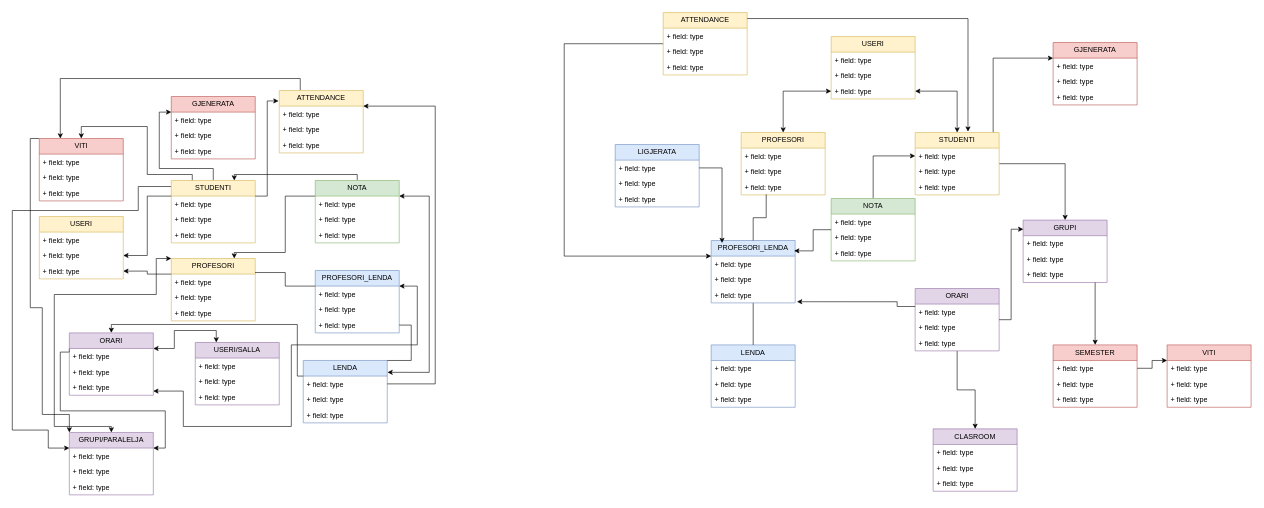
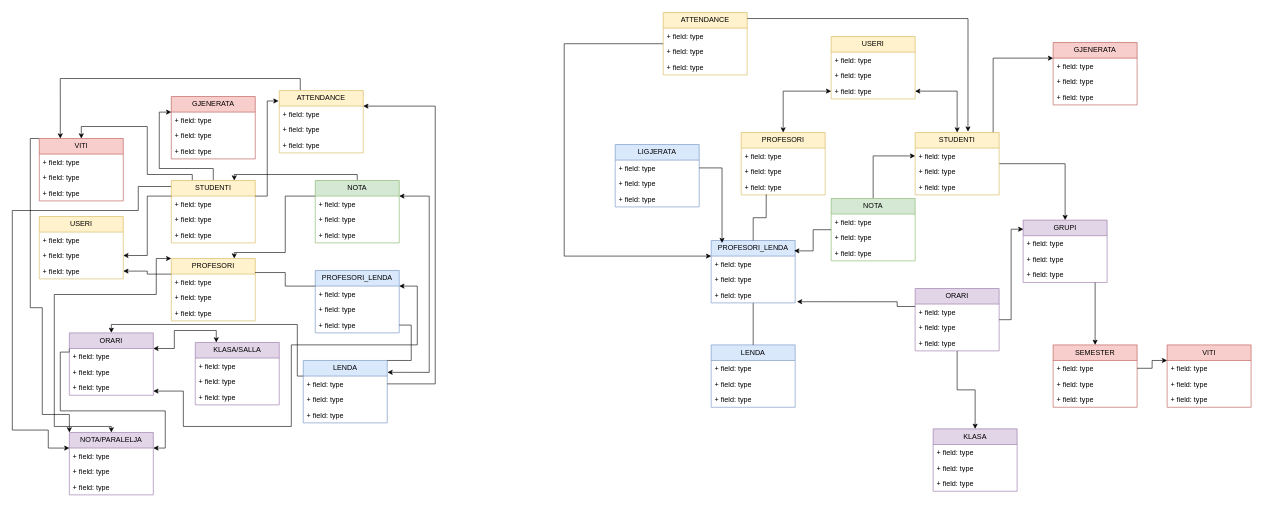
(237, 350) -> (237, 350)
(975, 437) -> (975, 437)
(111, 440) -> (111, 440)
